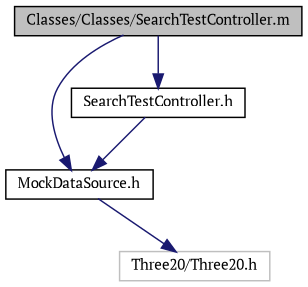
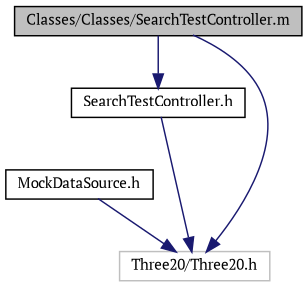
(61, 82) -> (268, 127)
(124, 138) -> (175, 177)
